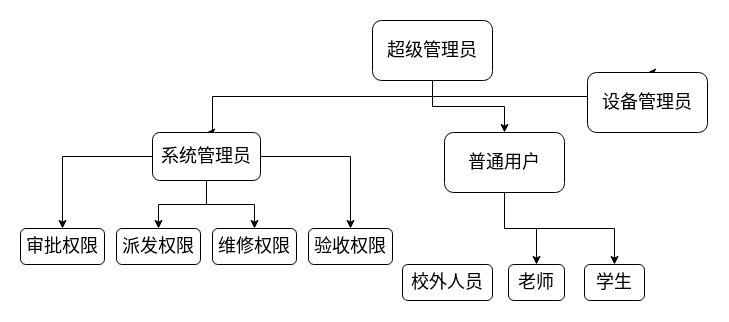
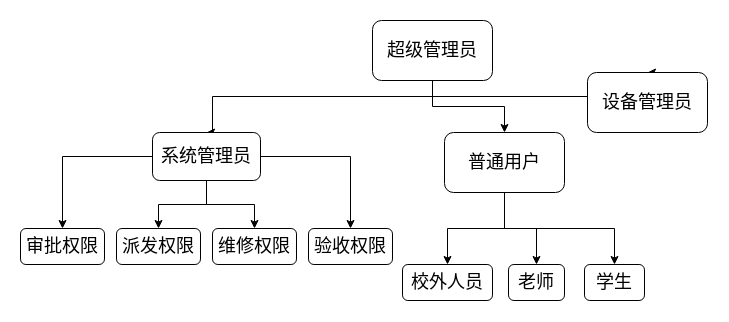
none -> (461, 229)
